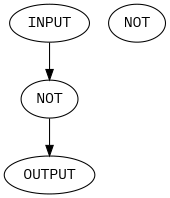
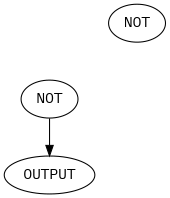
(50, 23) -> none
